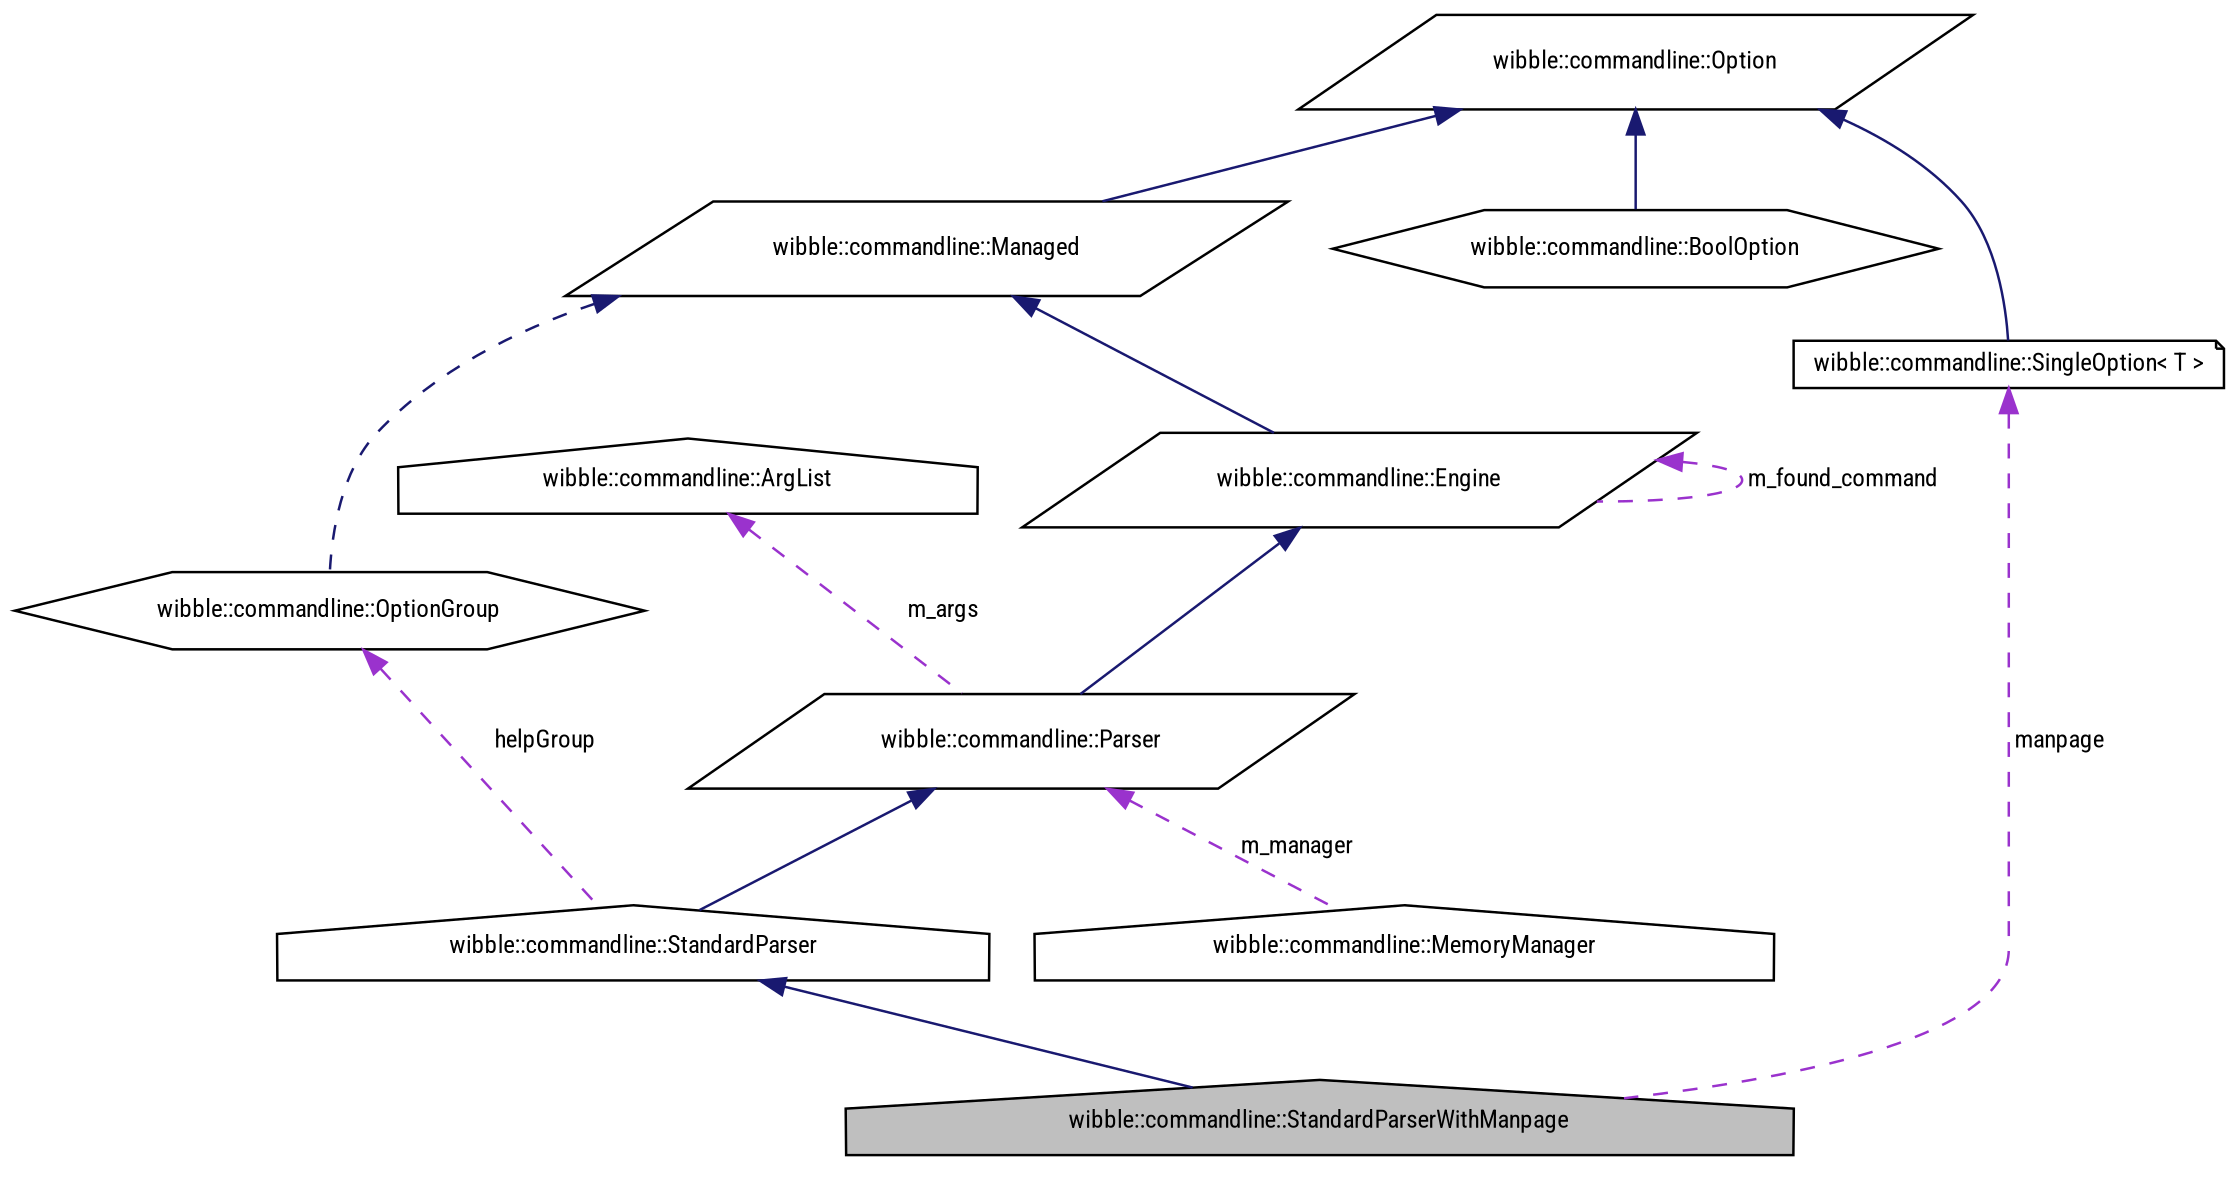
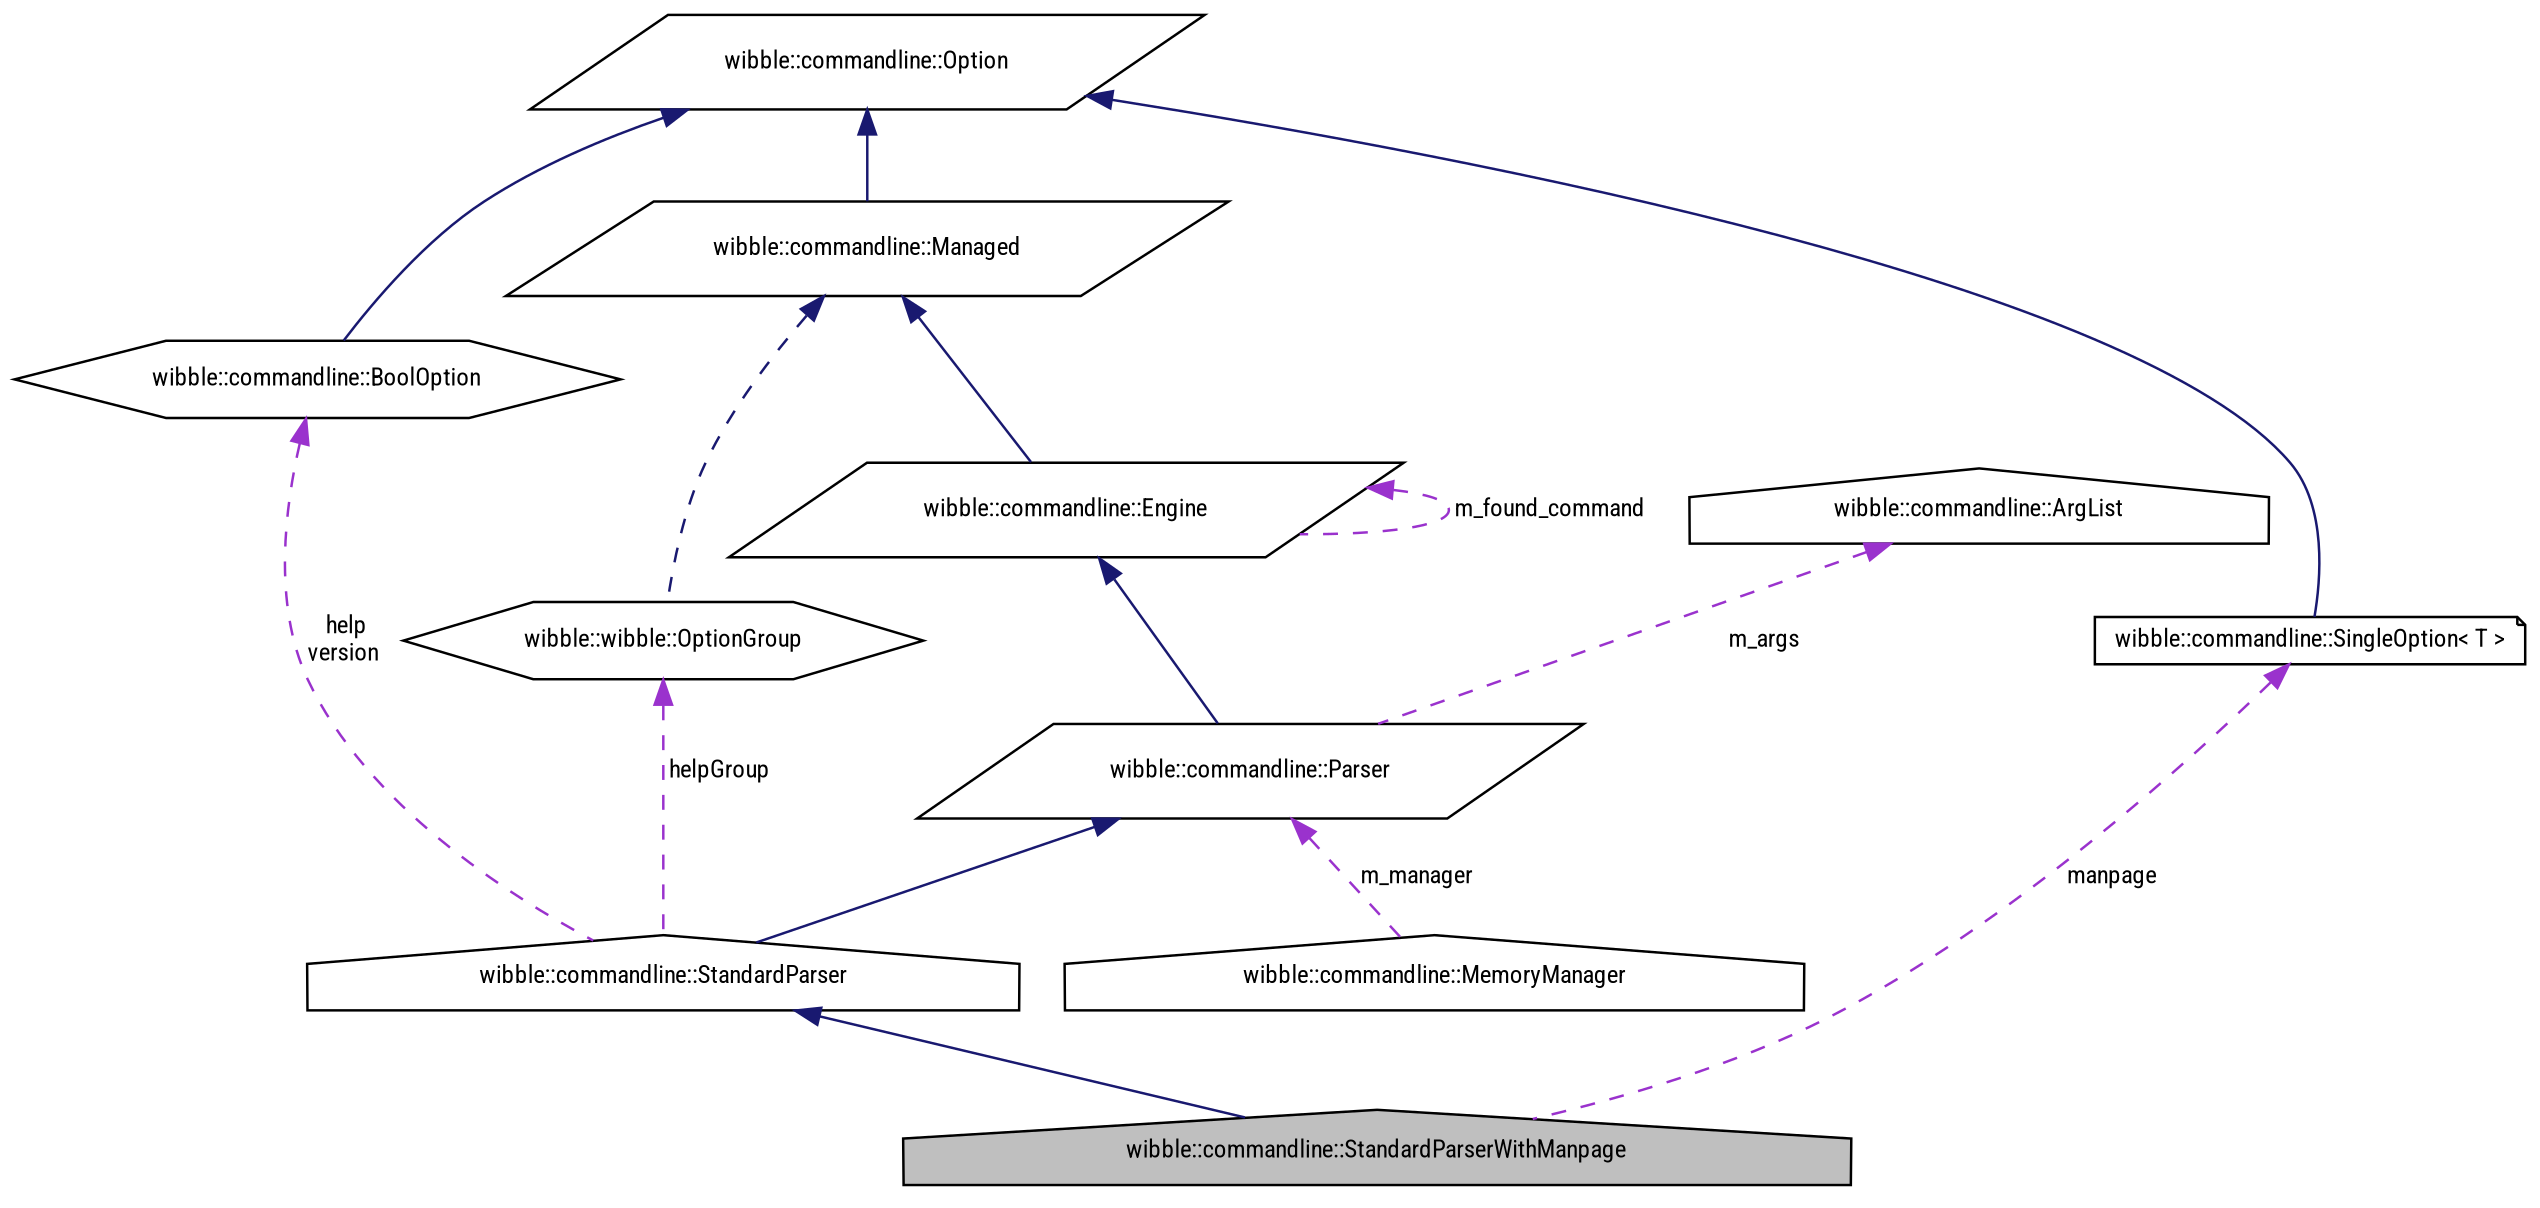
(330, 611) -> (663, 641)
none -> (348, 744)
